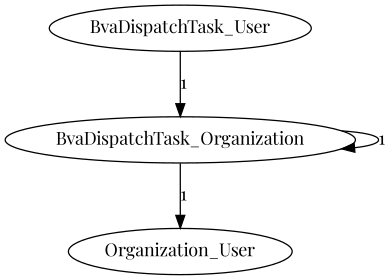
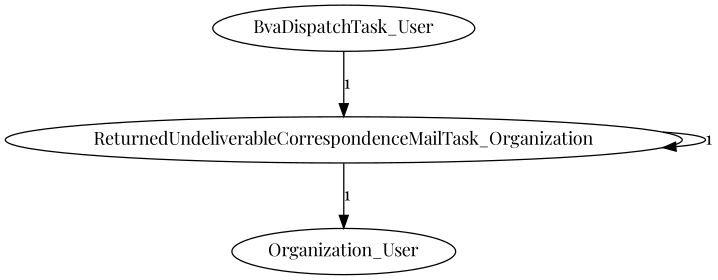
(180, 140) -> (344, 140)
